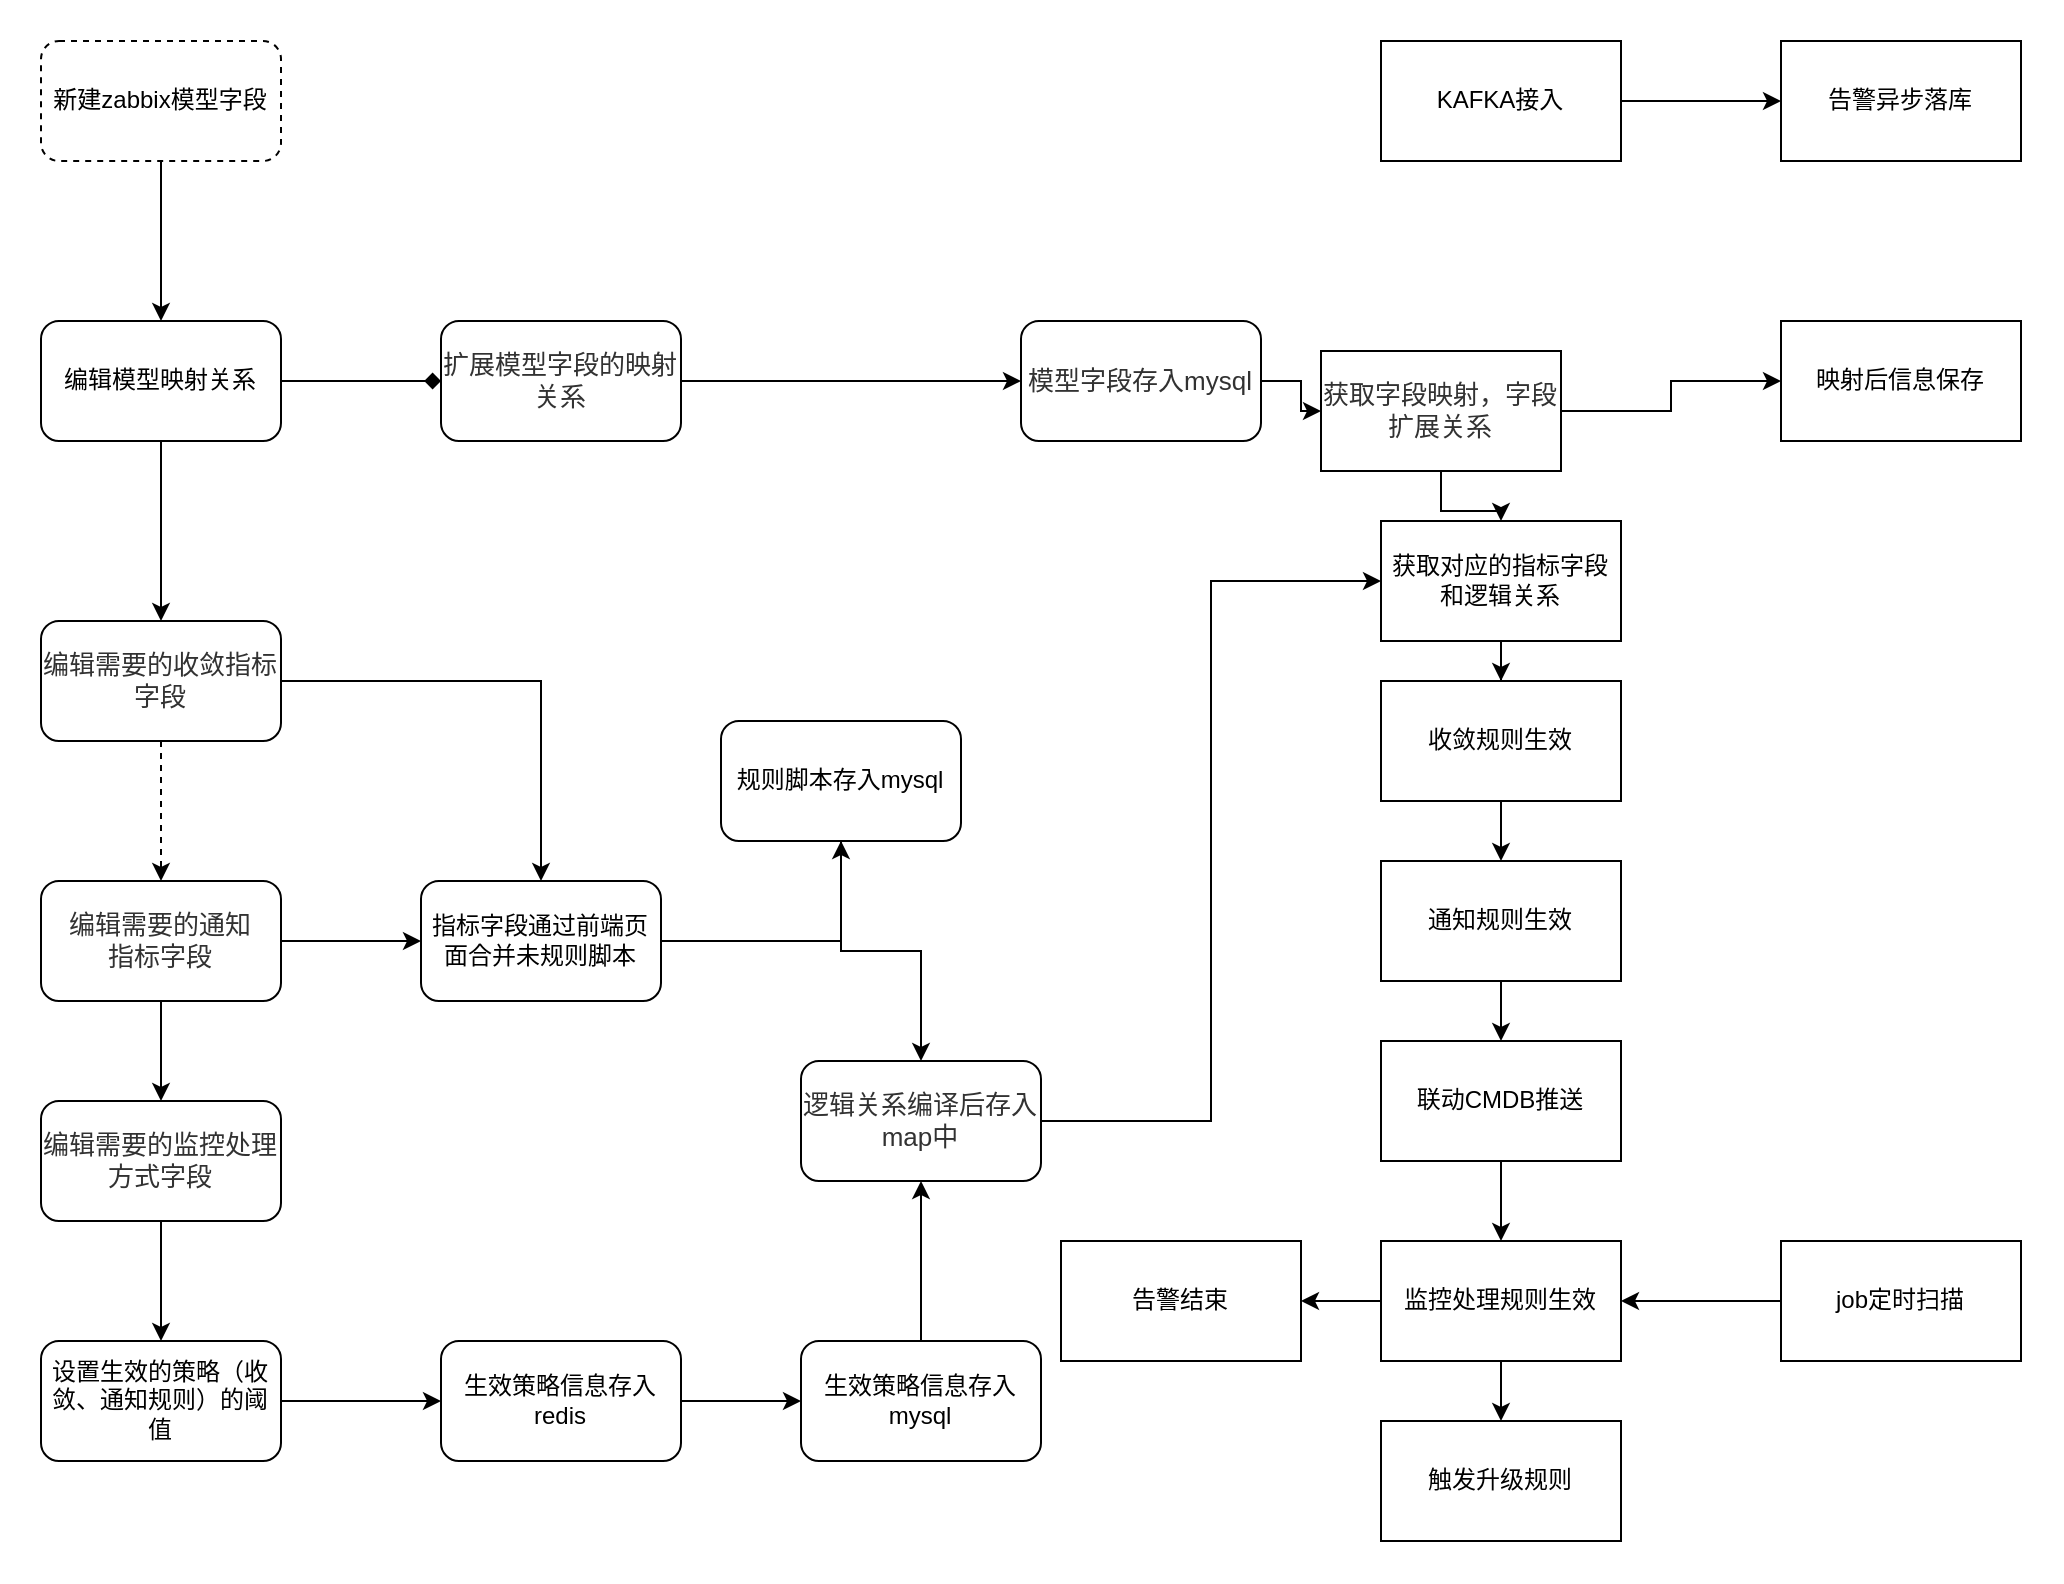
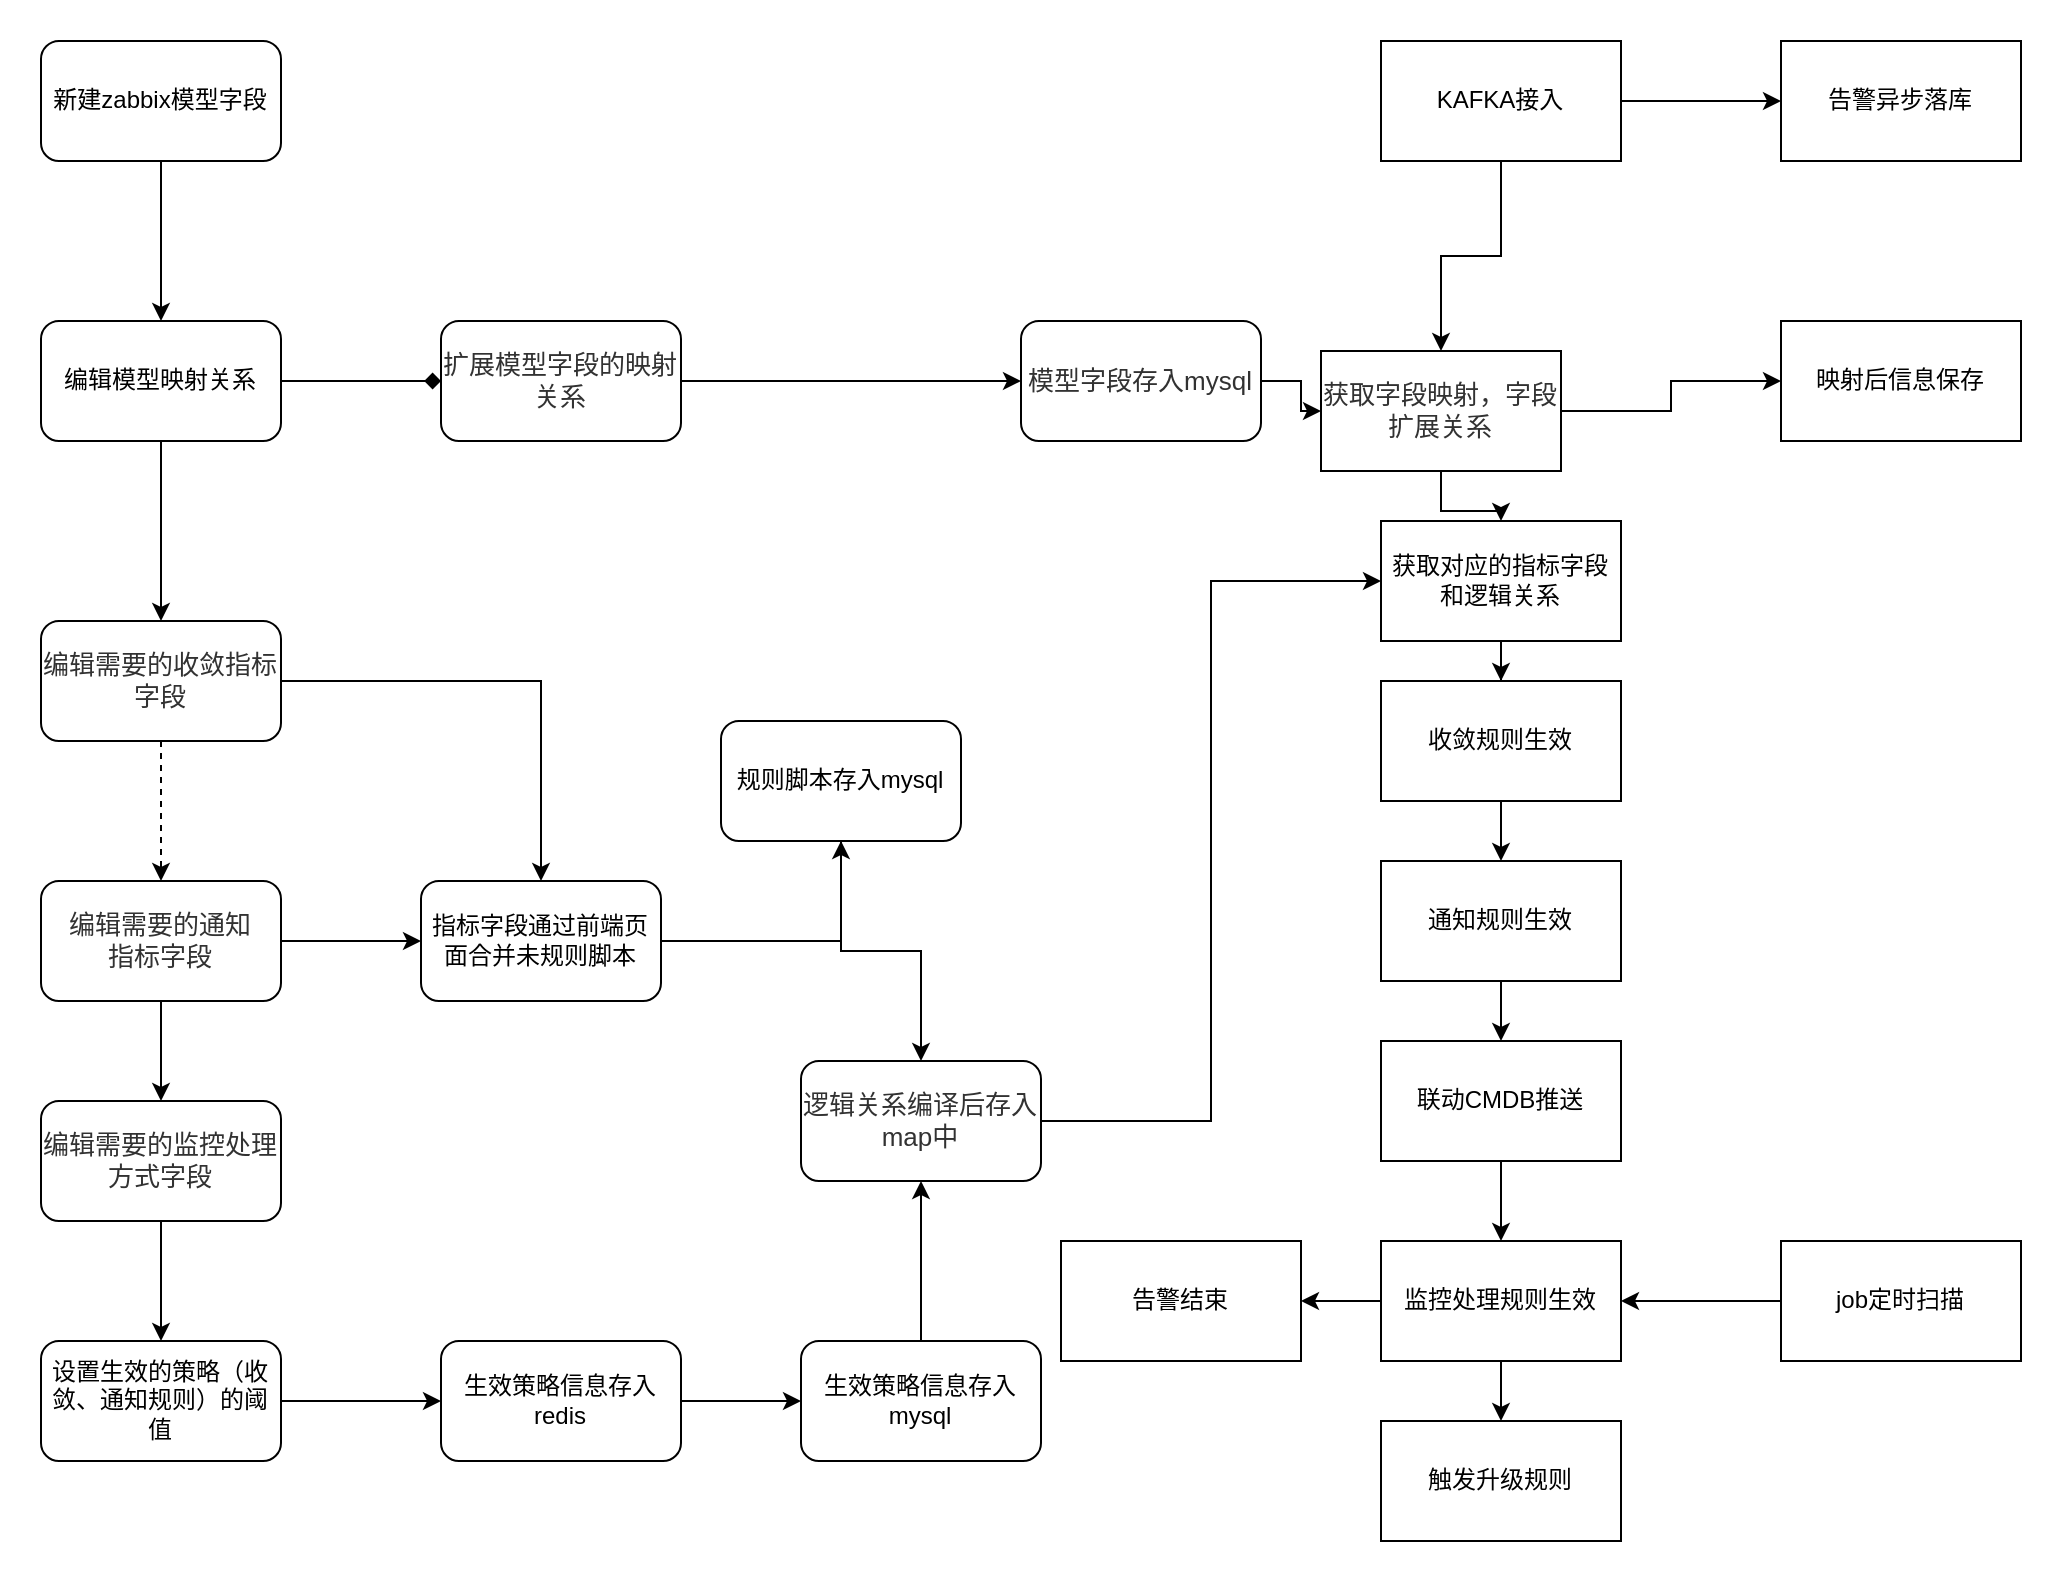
(161, 101) -> (161, 101)
none -> (1478, 256)
